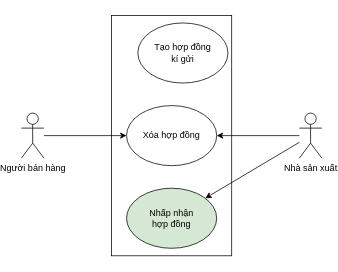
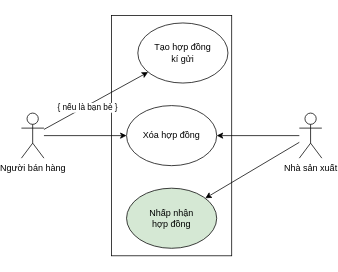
none -> (93, 102)
